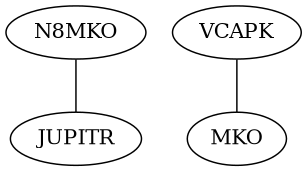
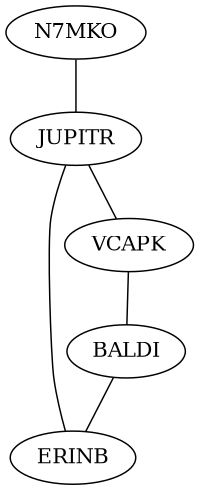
(76, 32) -> (76, 32)
(237, 139) -> (126, 351)
none -> (103, 192)
none -> (73, 458)
